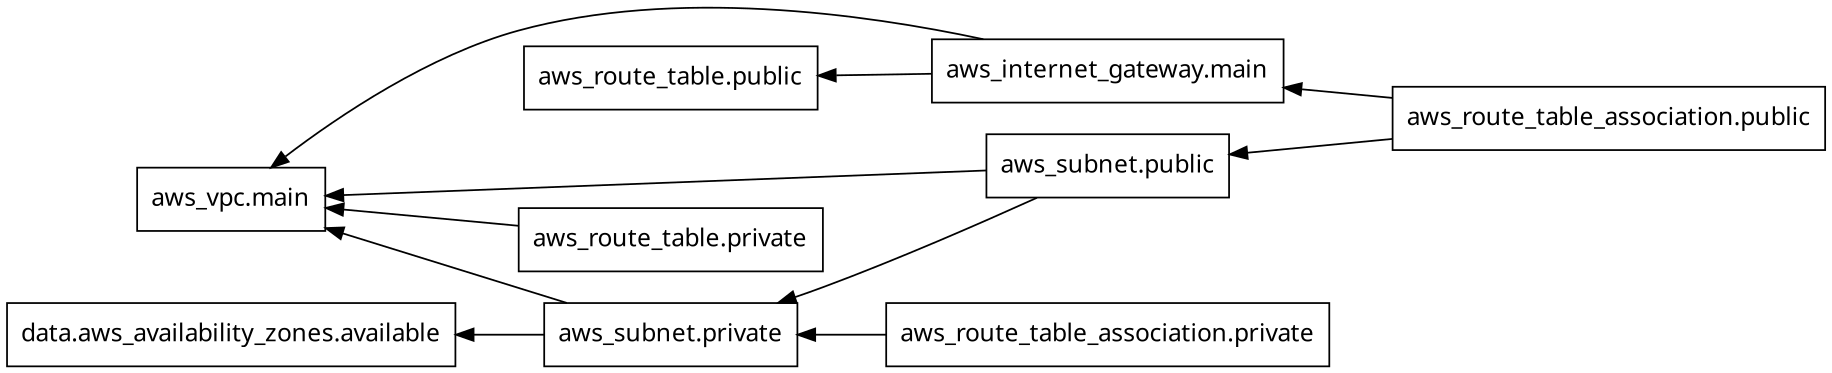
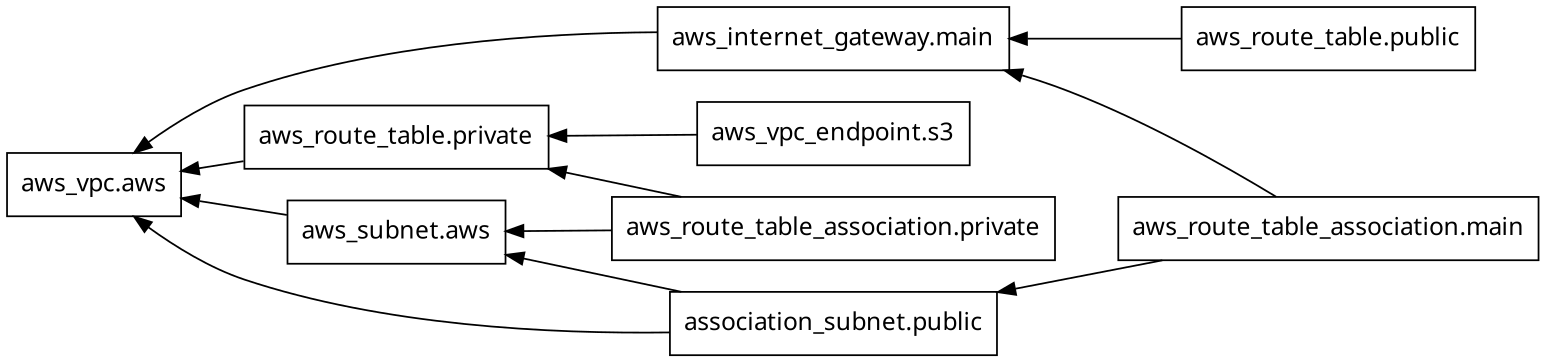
(884, 75) -> (1104, 39)
(1609, 118) -> (1328, 229)
none -> (833, 134)
(1108, 166) -> (833, 324)
none -> (624, 185)
(231, 199) -> (94, 185)
(231, 335) -> none
(671, 335) -> (397, 232)
